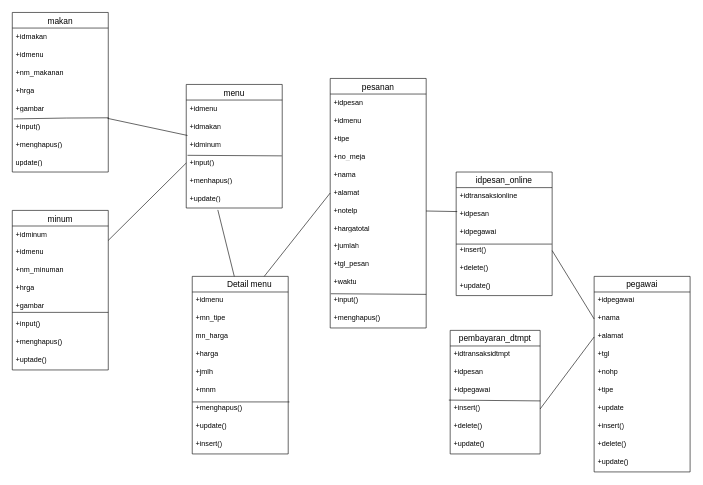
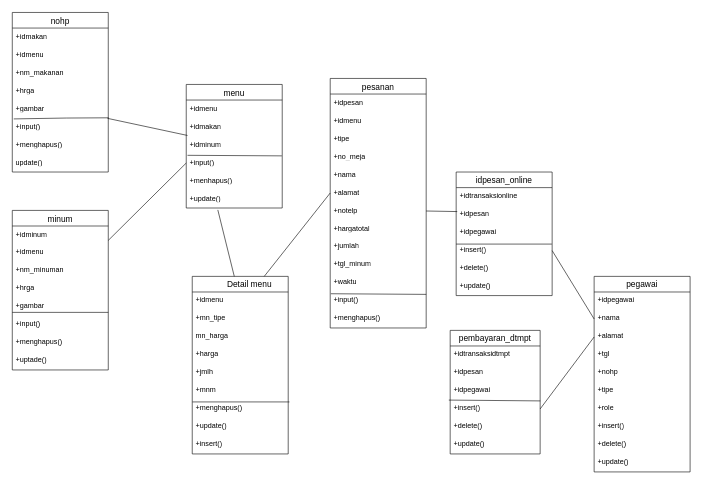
(60, 21) -> (60, 21)
(353, 264) -> (352, 264)
(612, 408) -> (607, 408)
